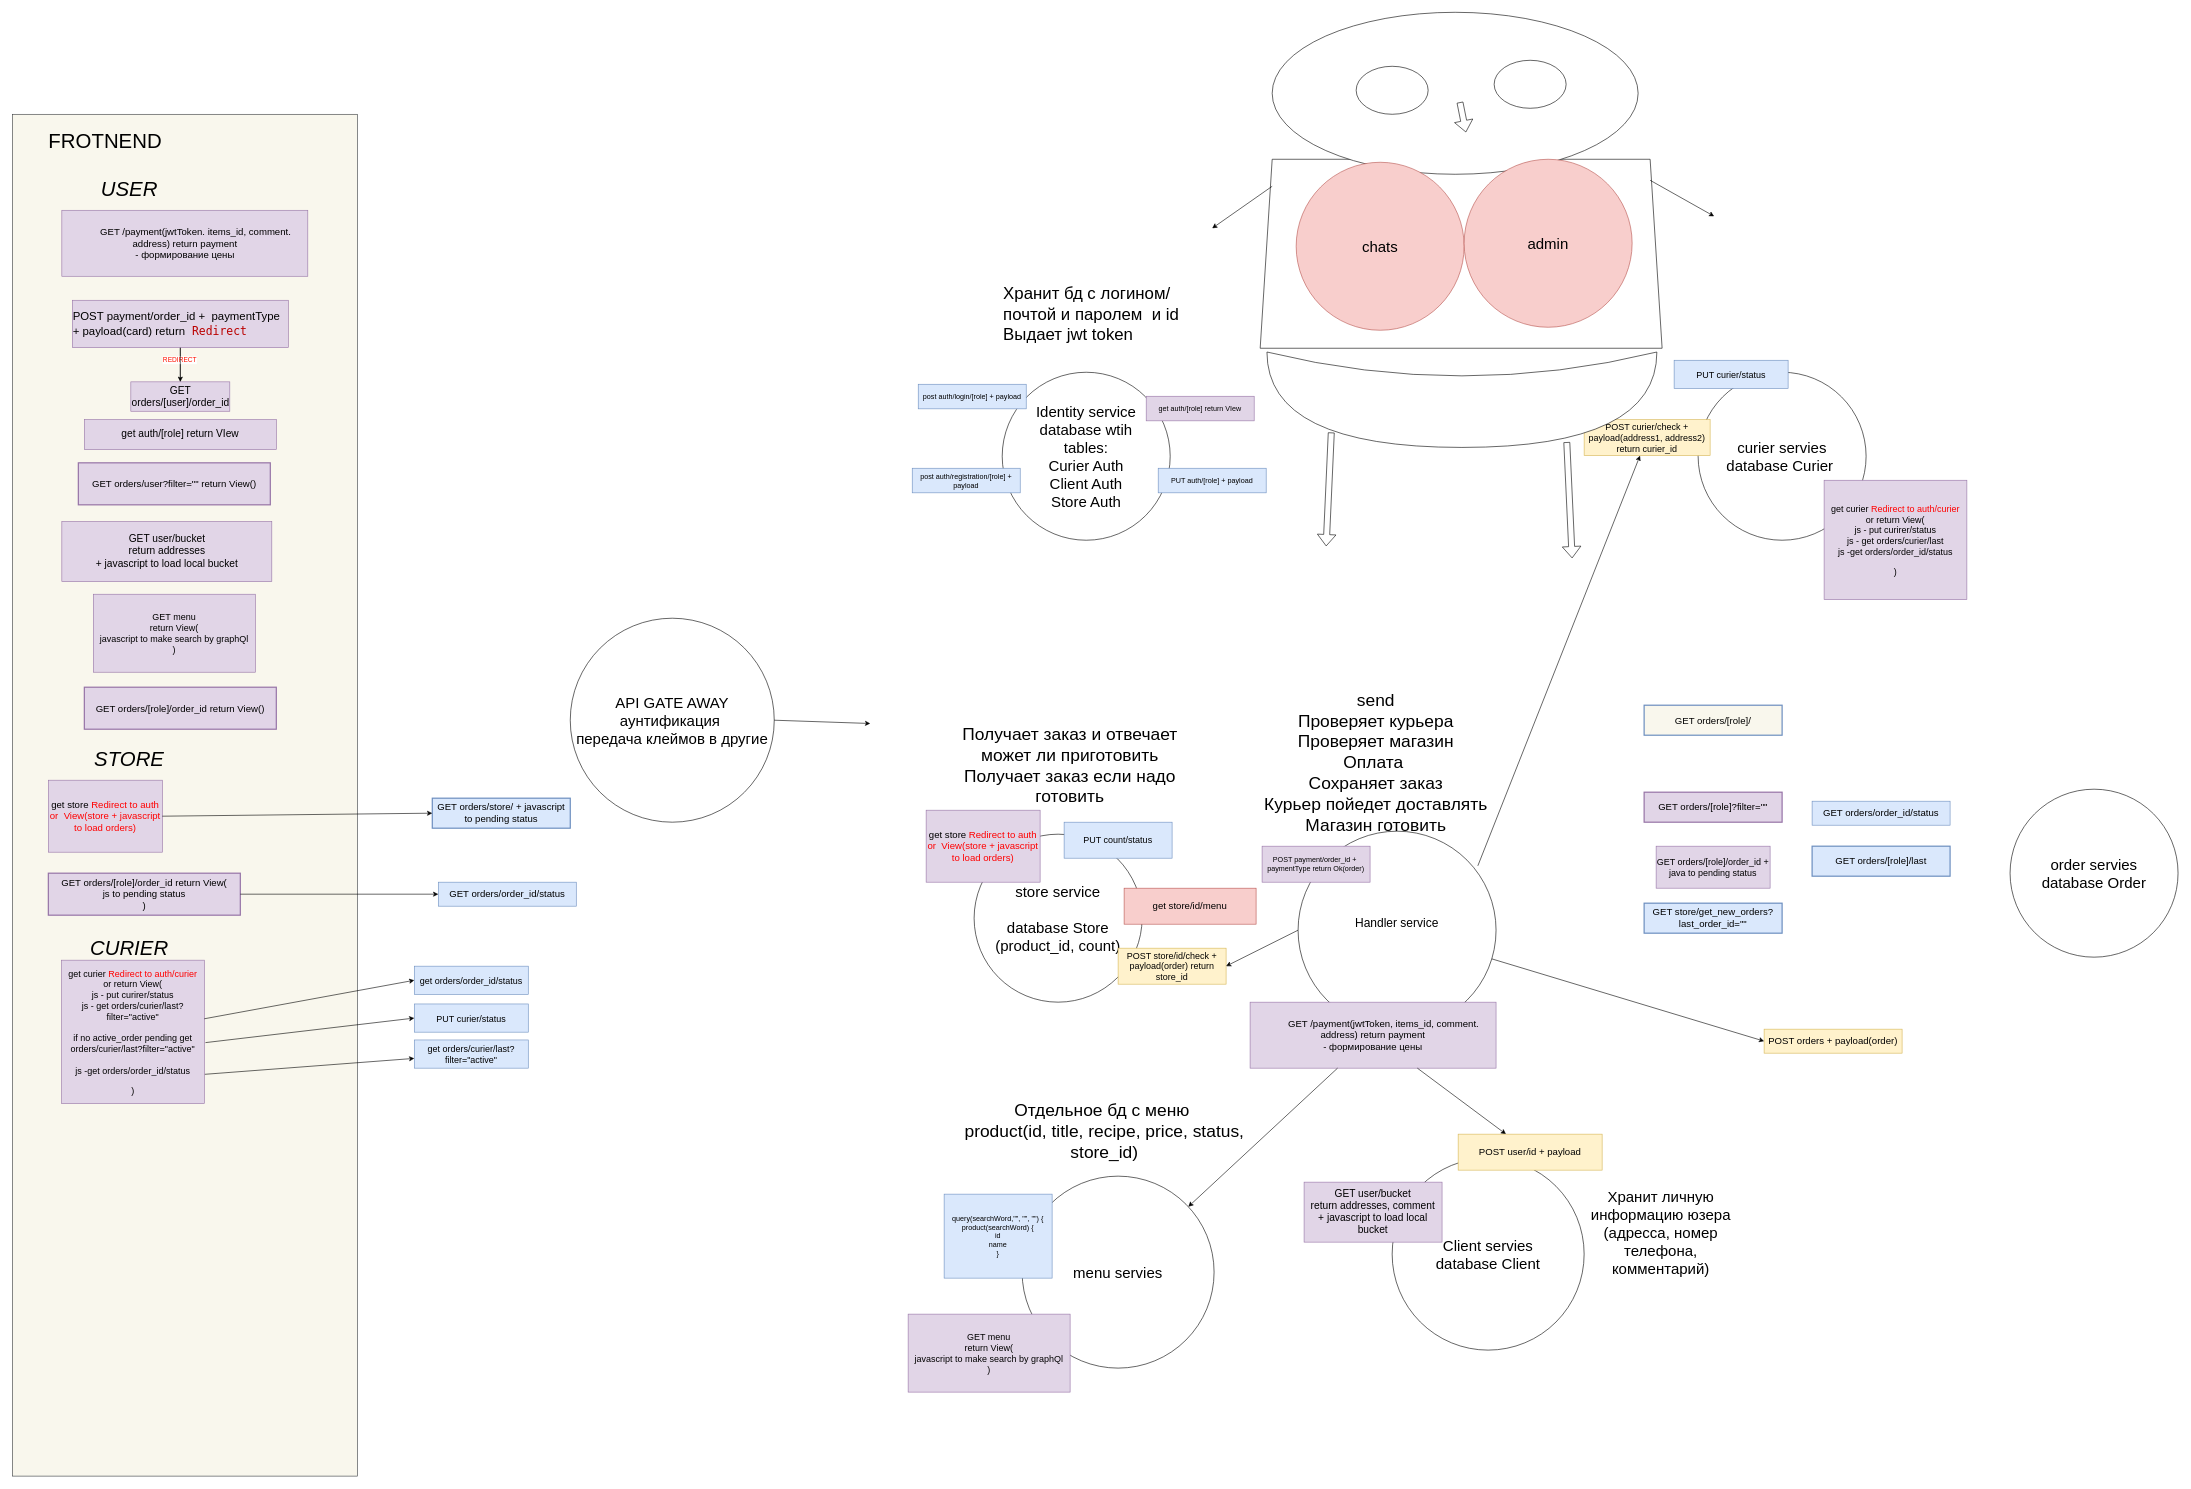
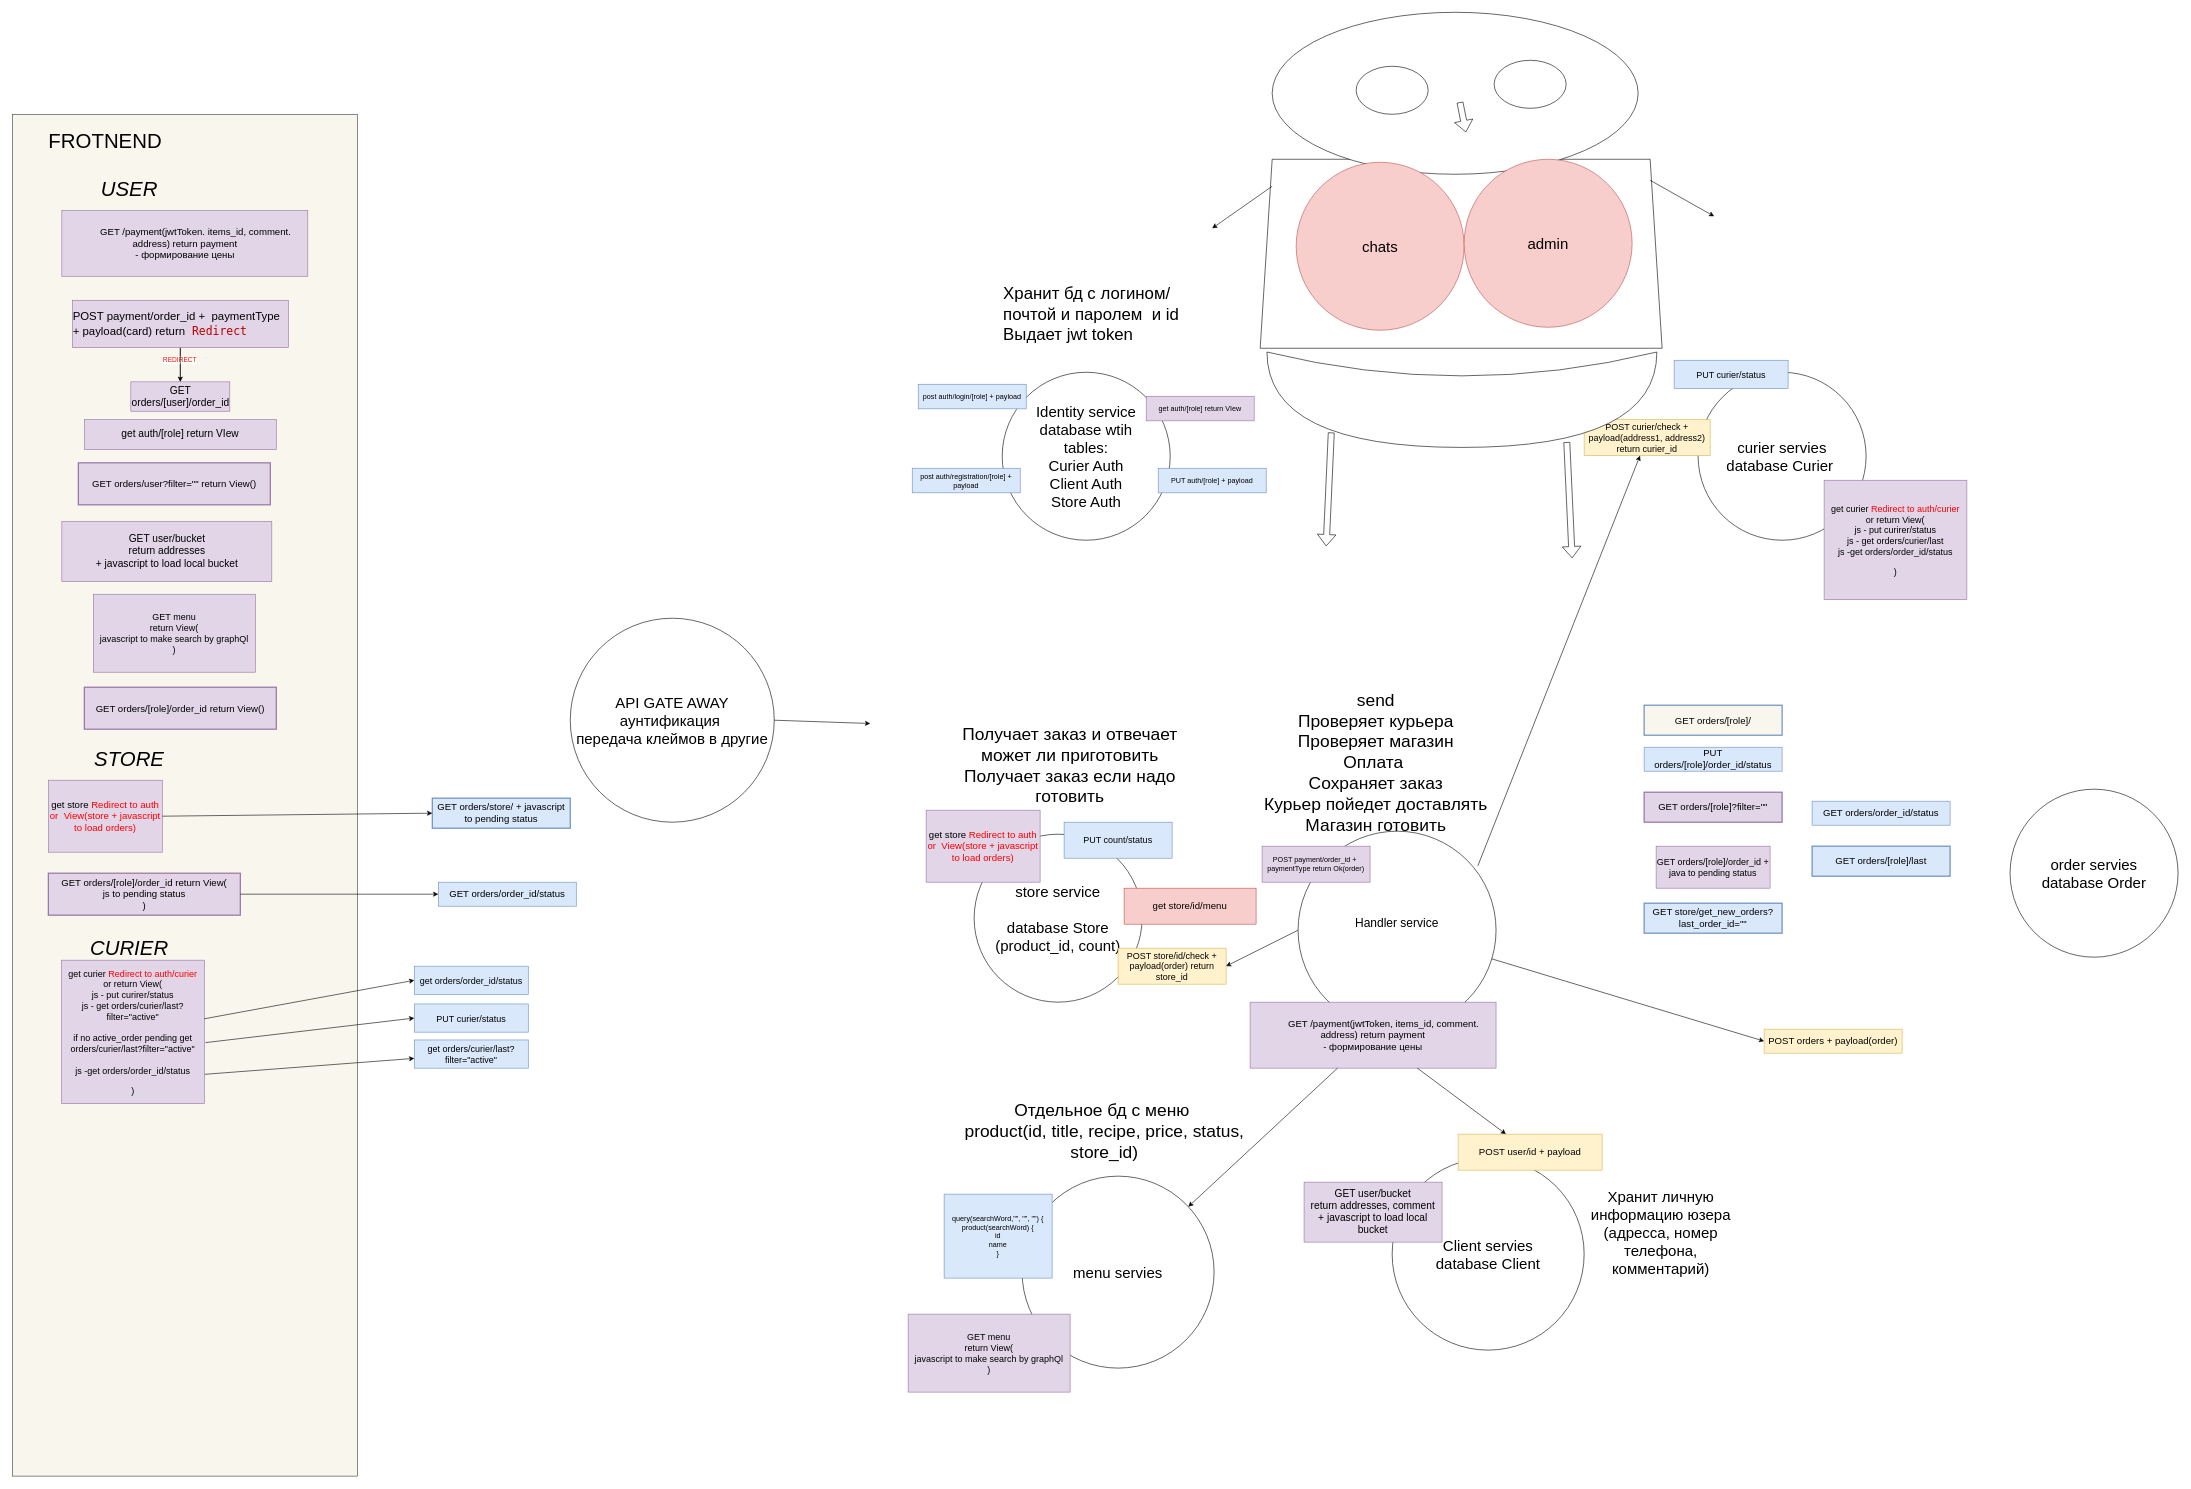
none -> (1713, 759)
